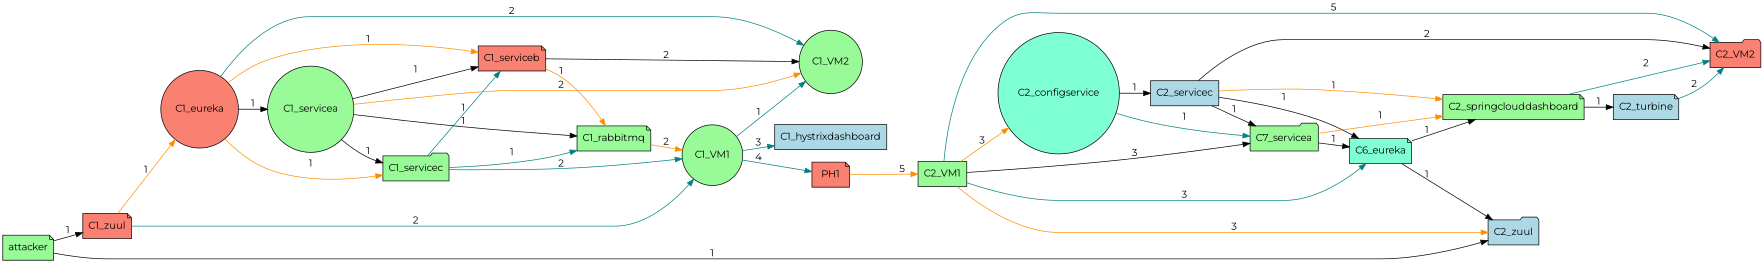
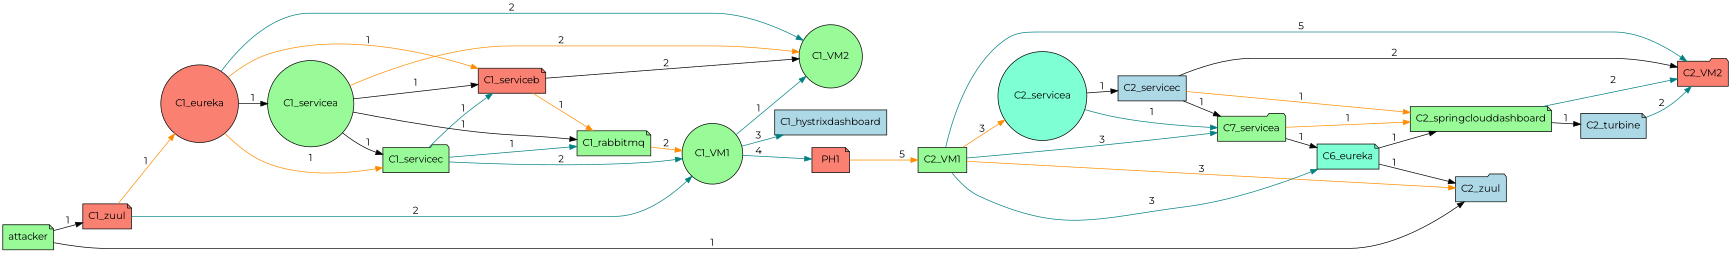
(1059, 93) -> (1042, 96)
(1287, 111) -> none
(1105, 161) -> (1089, 147)
